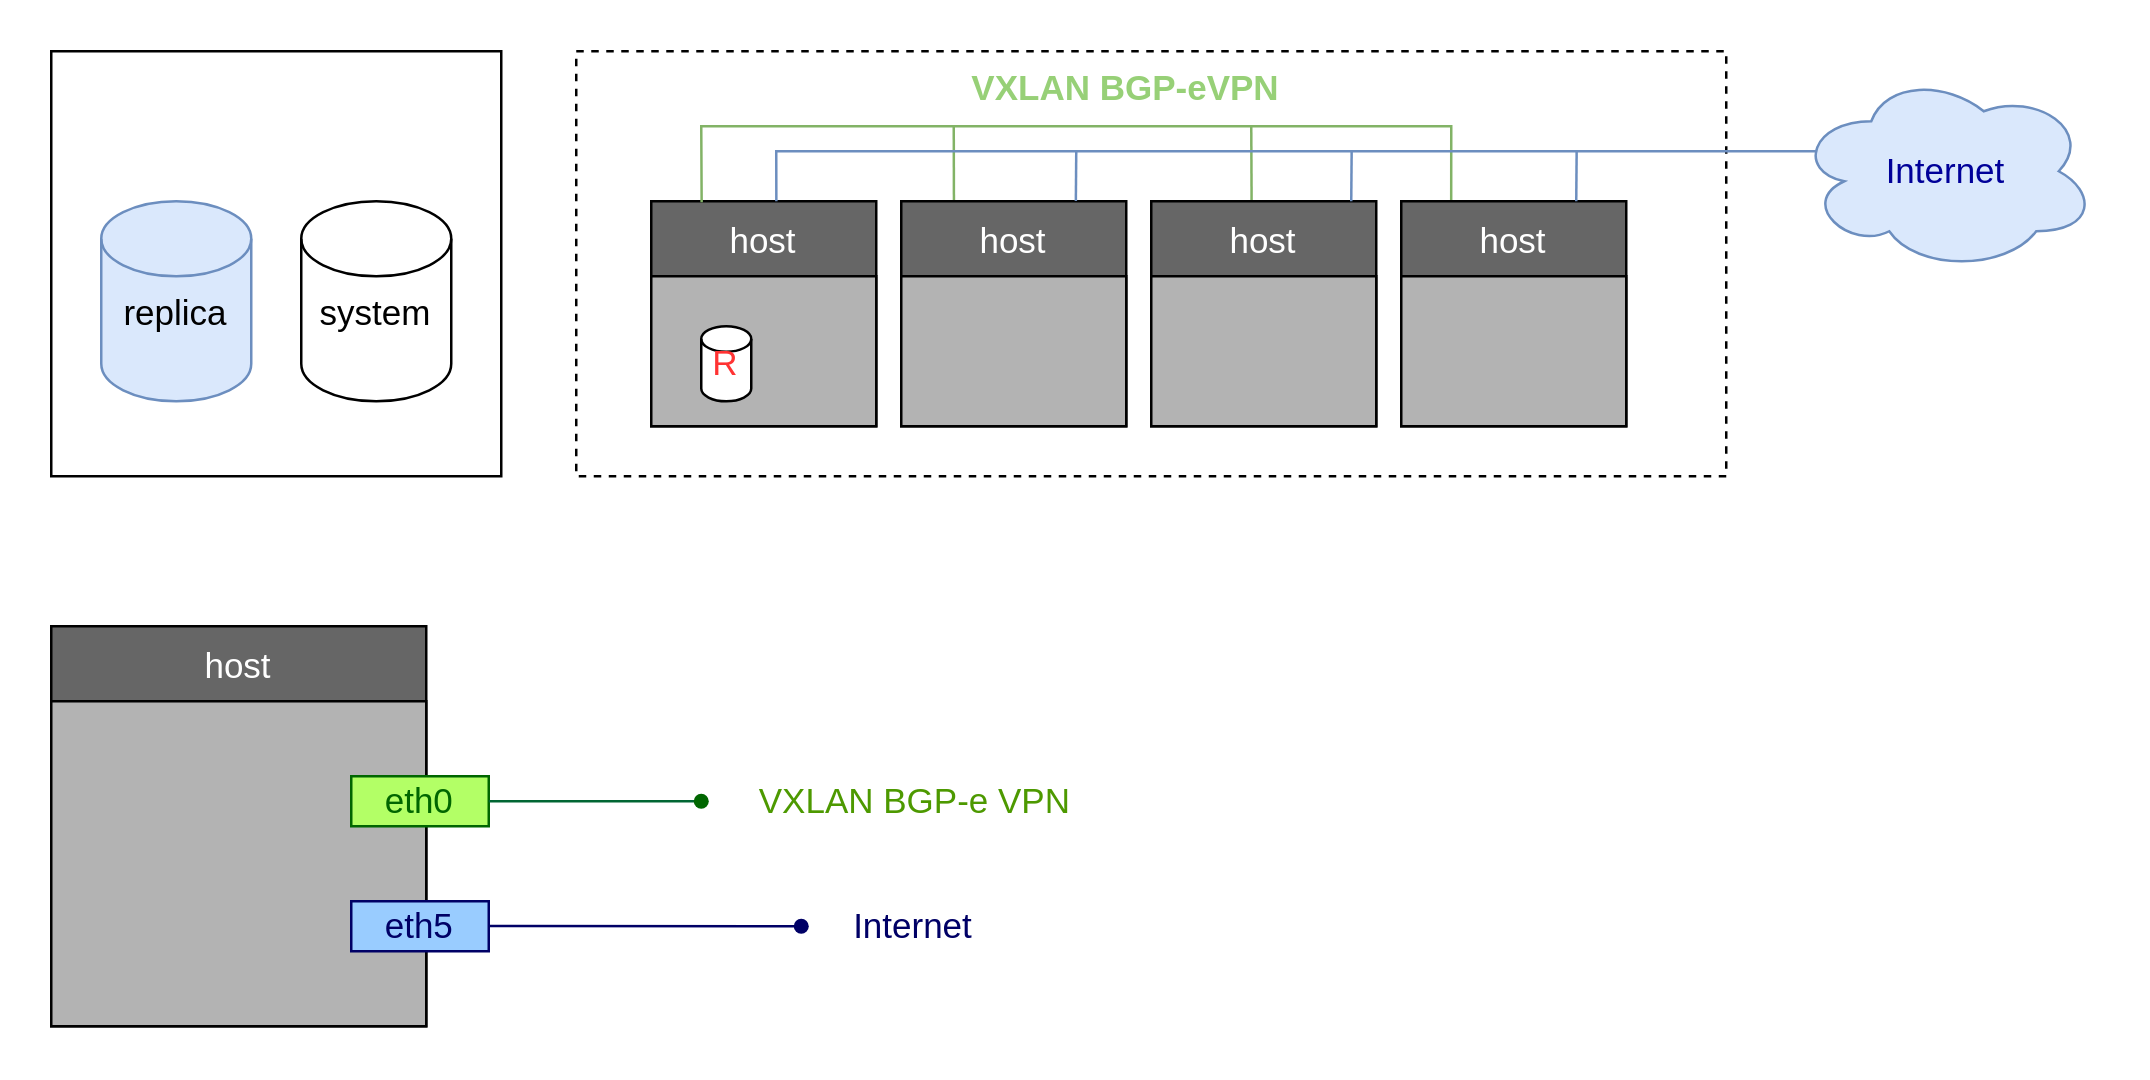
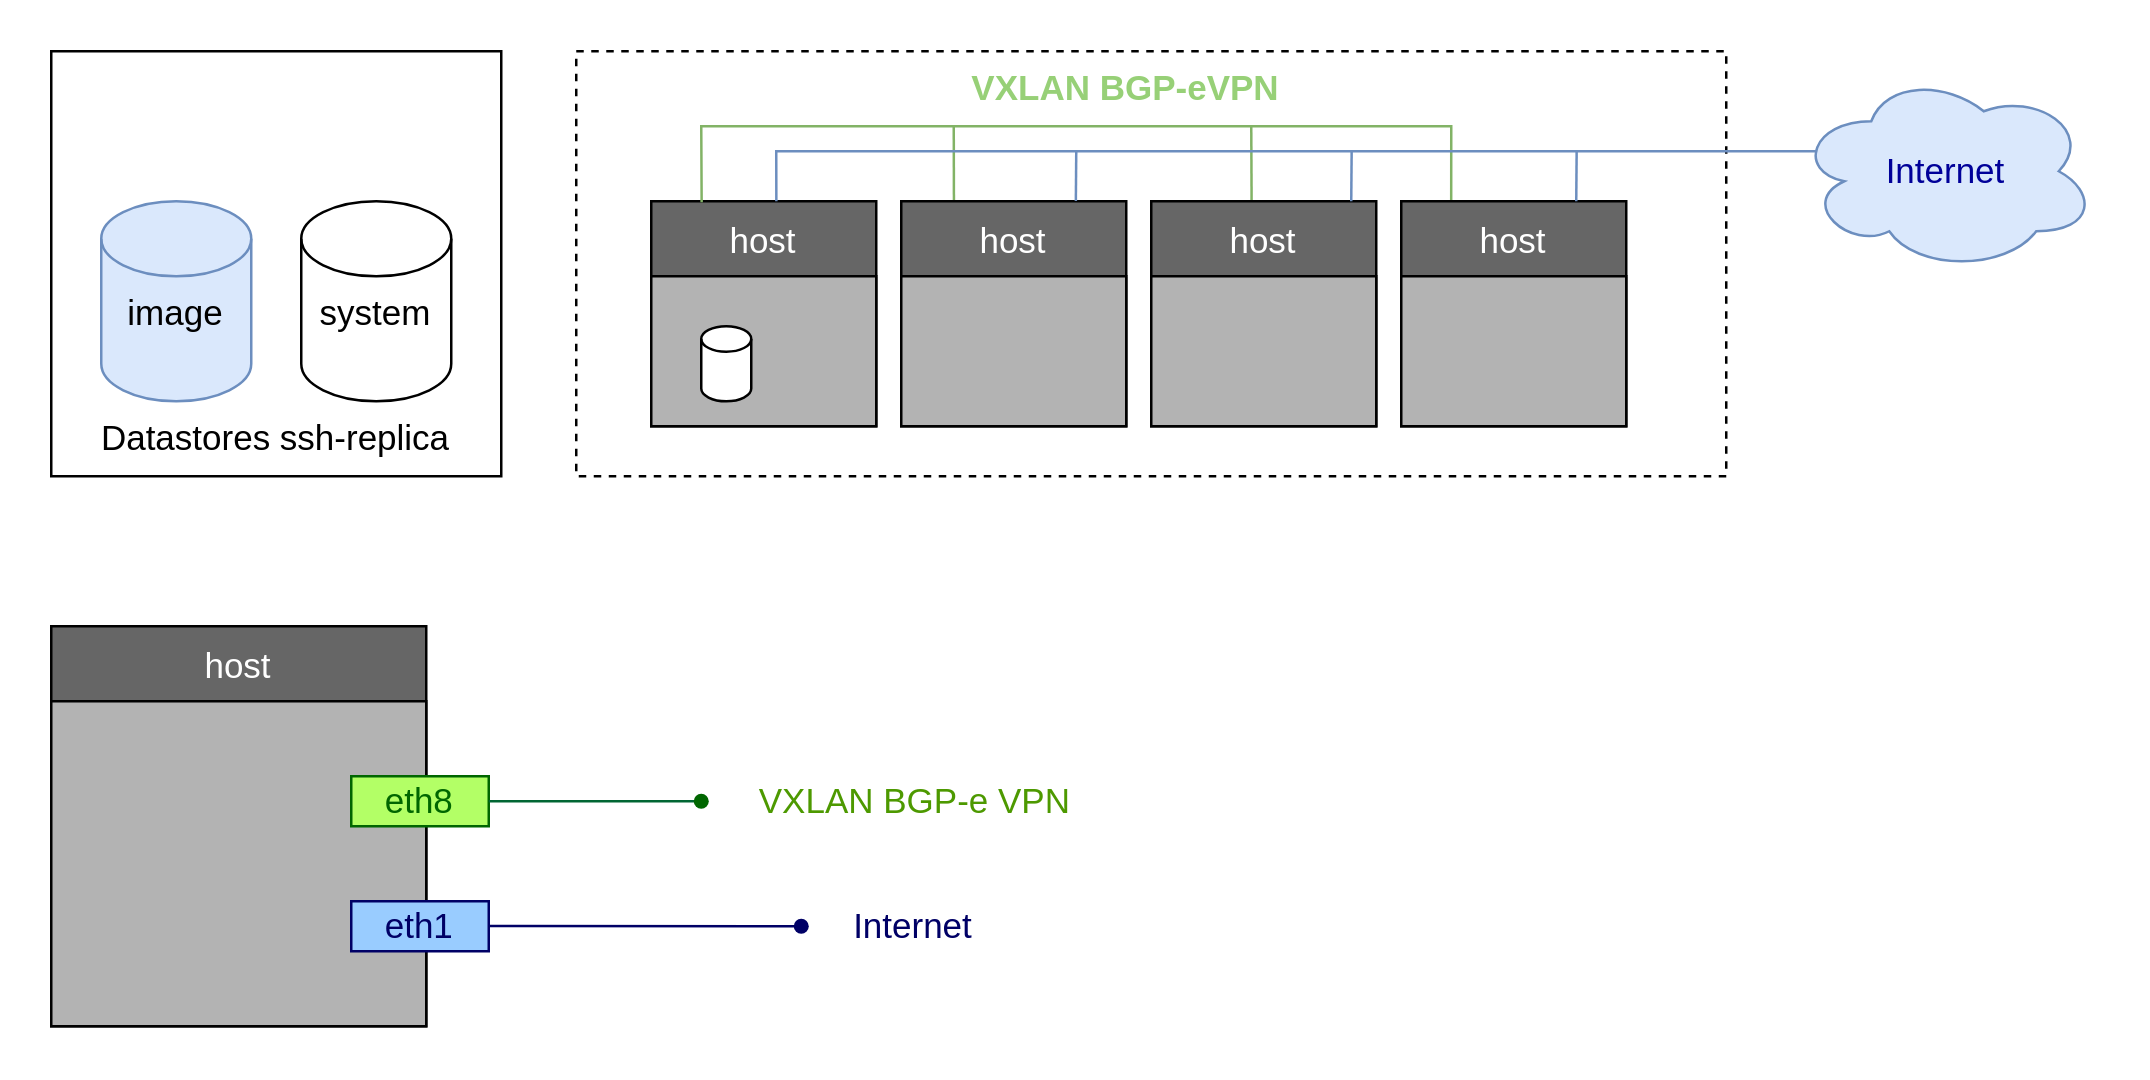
(176, 314) -> (176, 314)
(726, 364) -> none
none -> (276, 439)
(420, 801) -> (420, 801)
(420, 926) -> (420, 926)
